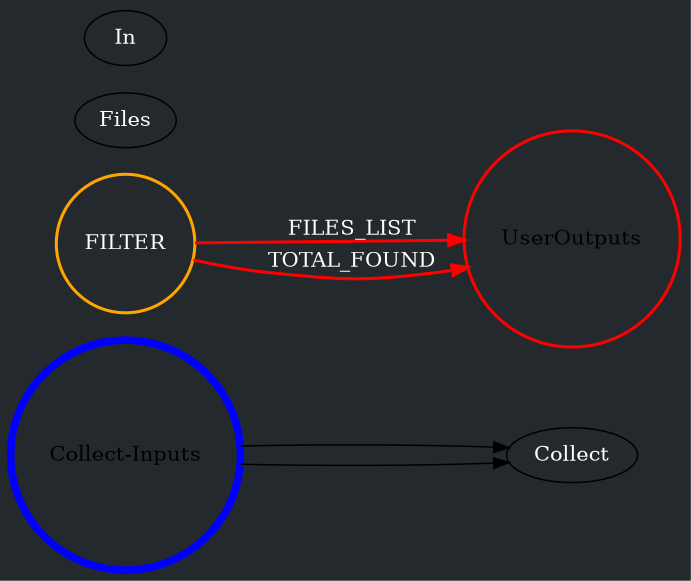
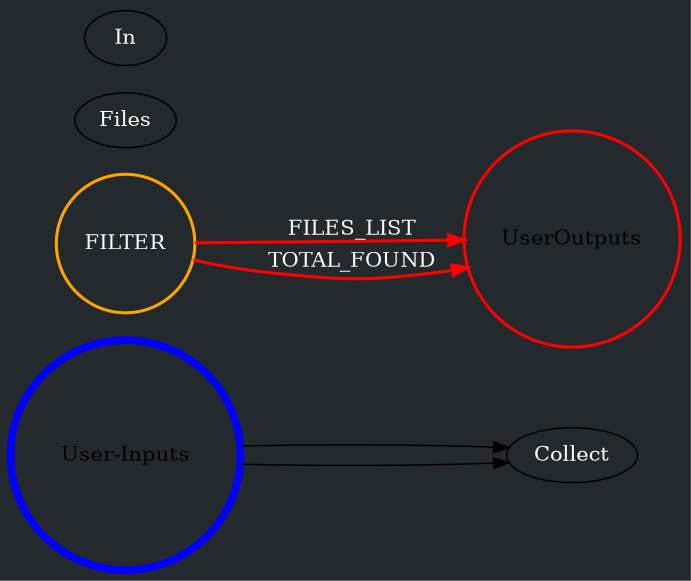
(126, 455) -> (126, 455)
